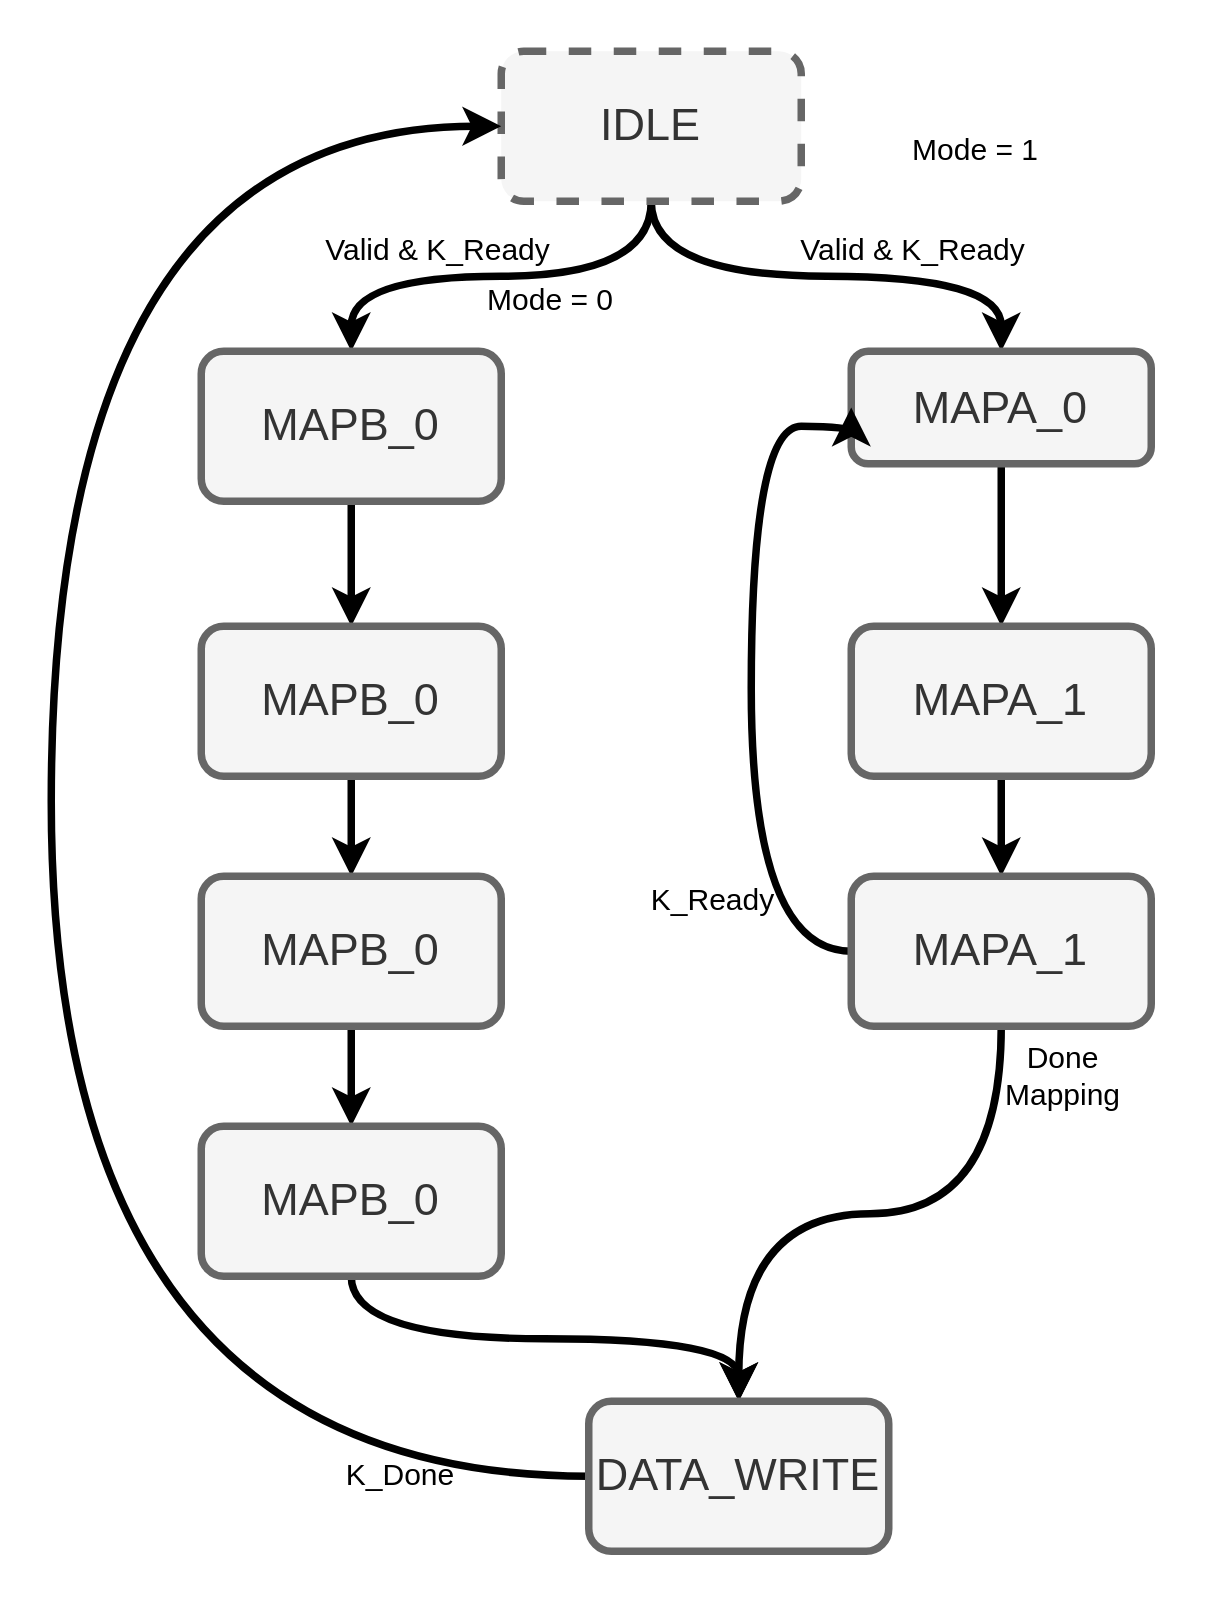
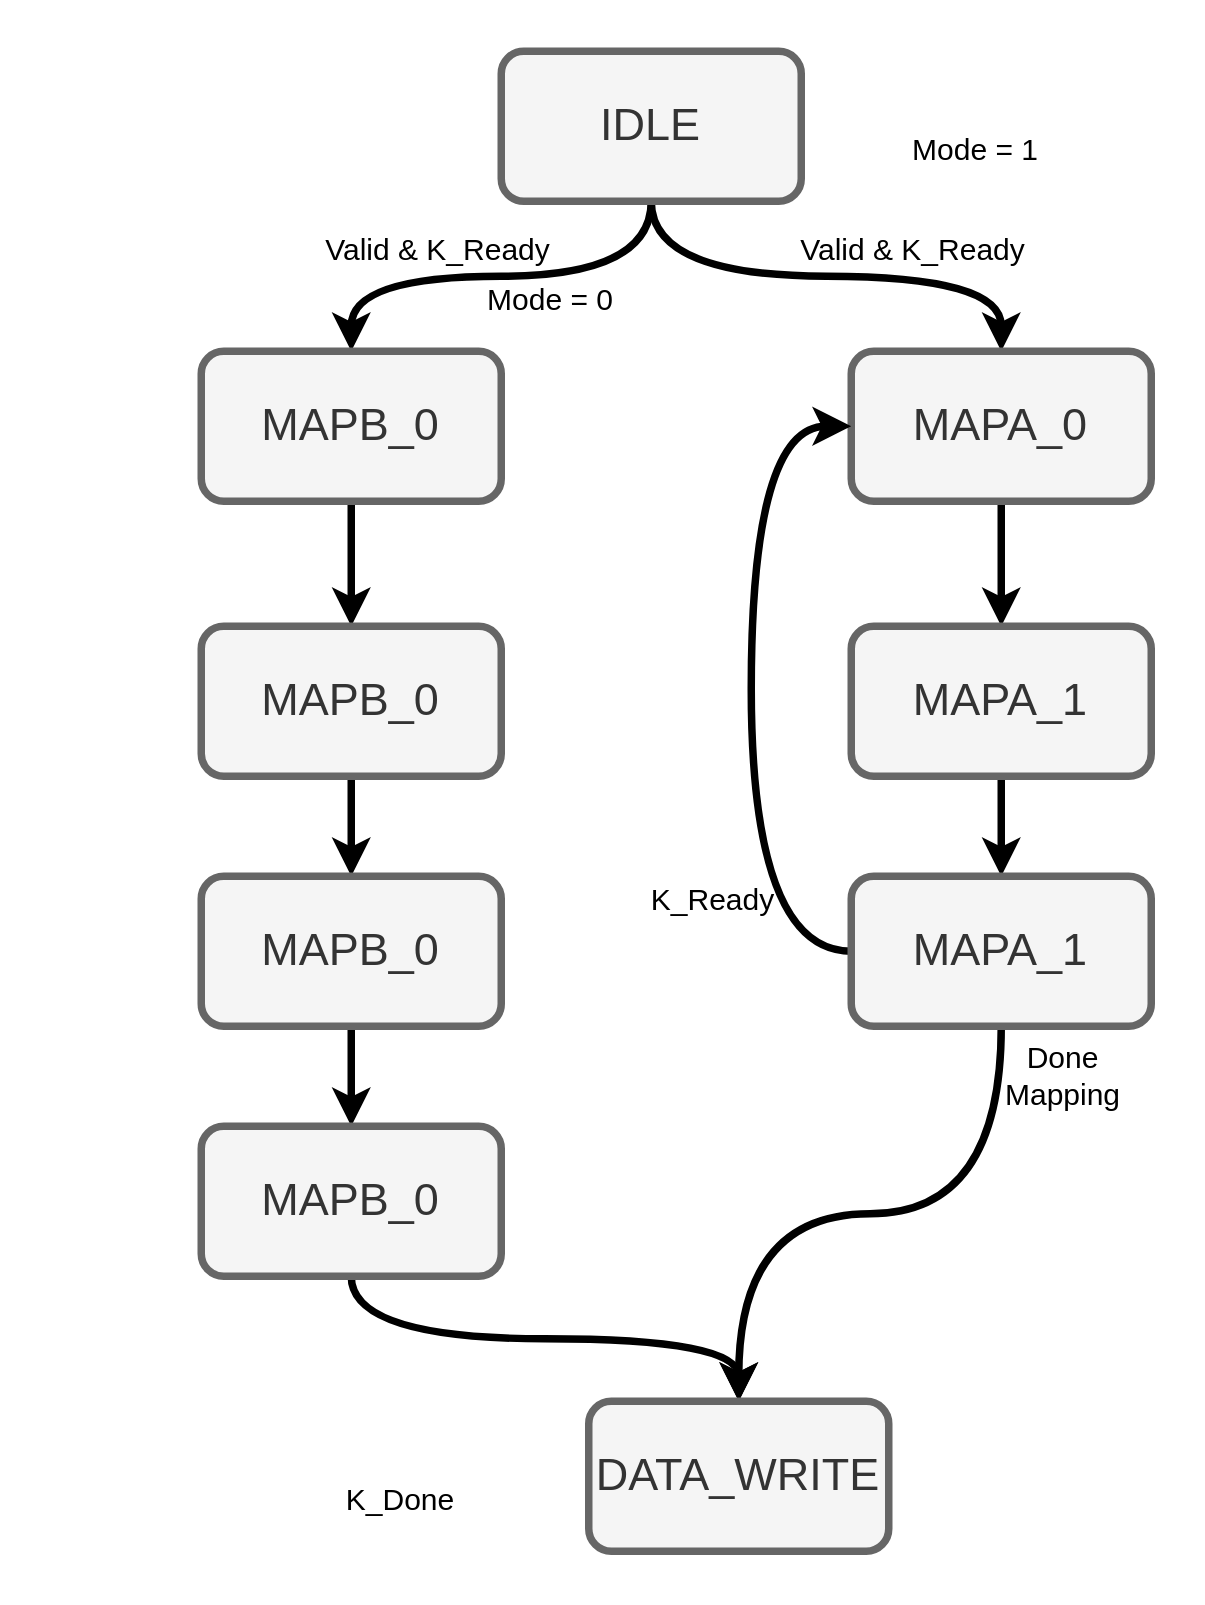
(651, 126) -> (651, 126)
(1001, 408) -> (1001, 426)
(53, 842) -> none
(401, 1476) -> (401, 1501)
